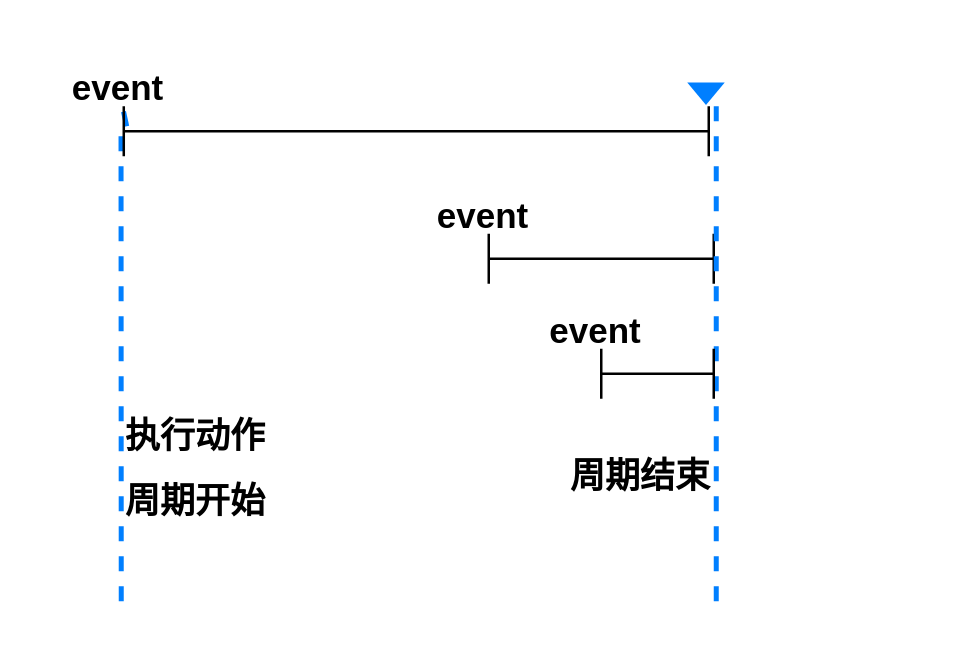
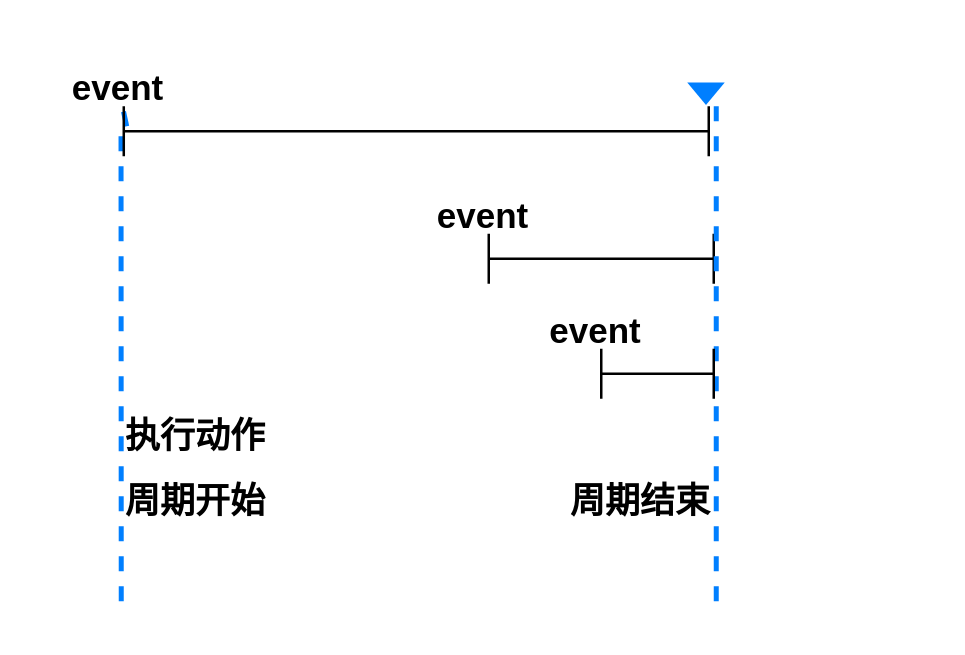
(641, 476) -> (641, 501)
